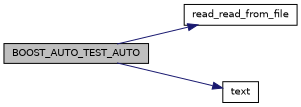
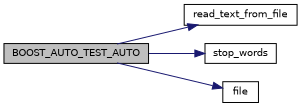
(241, 15) -> (241, 15)
none -> (241, 53)
(241, 92) -> (241, 92)
